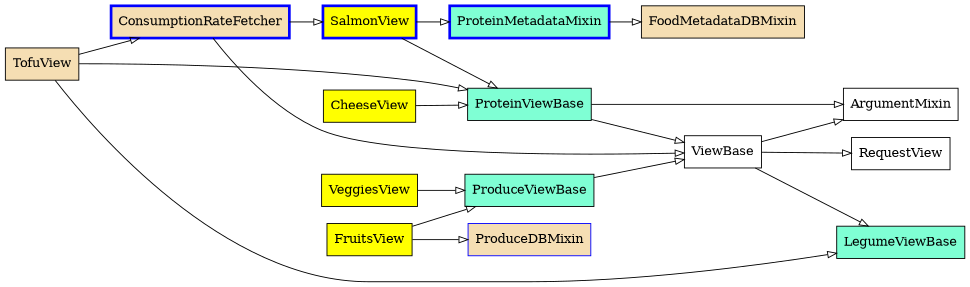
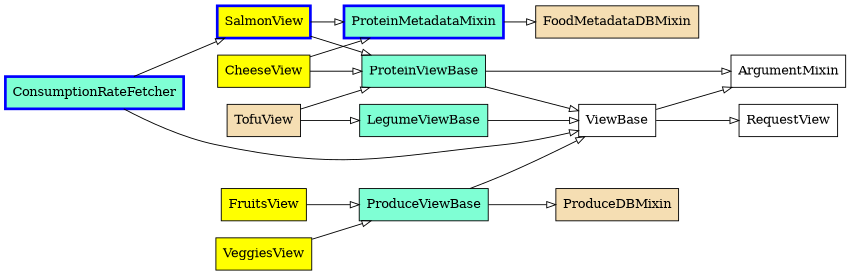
(200, 22) -> (95, 93)
(105, 47) -> none
none -> (334, 49)
(808, 195) -> (529, 120)
(436, 240) -> (517, 205)
(529, 240) -> (617, 205)
